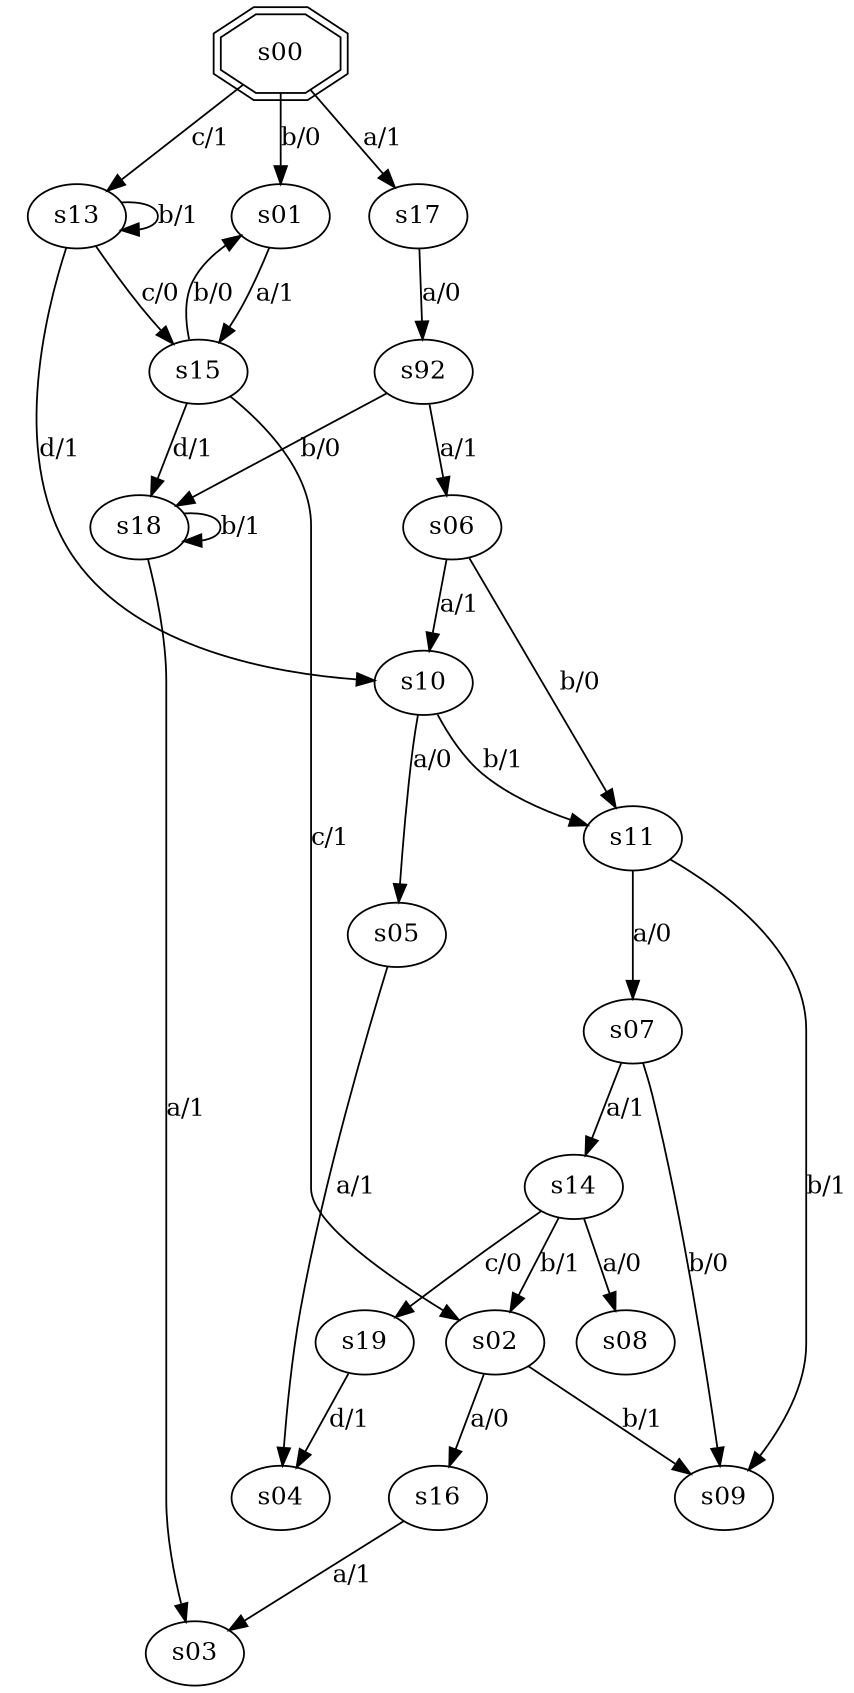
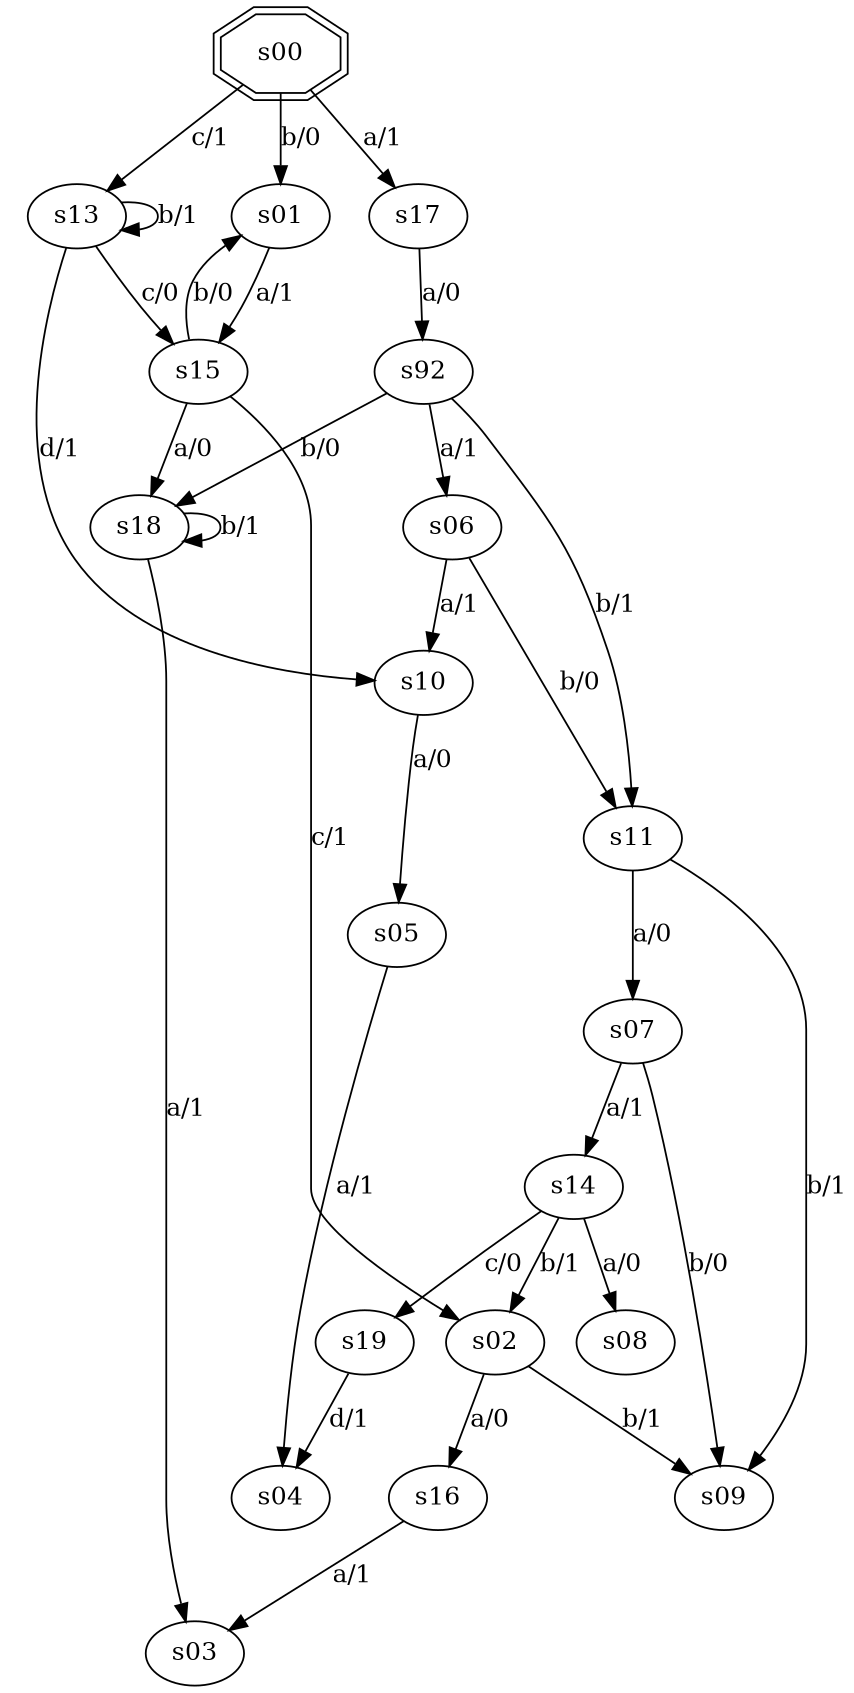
(193, 450) -> (193, 450)
(492, 781) -> (579, 576)
